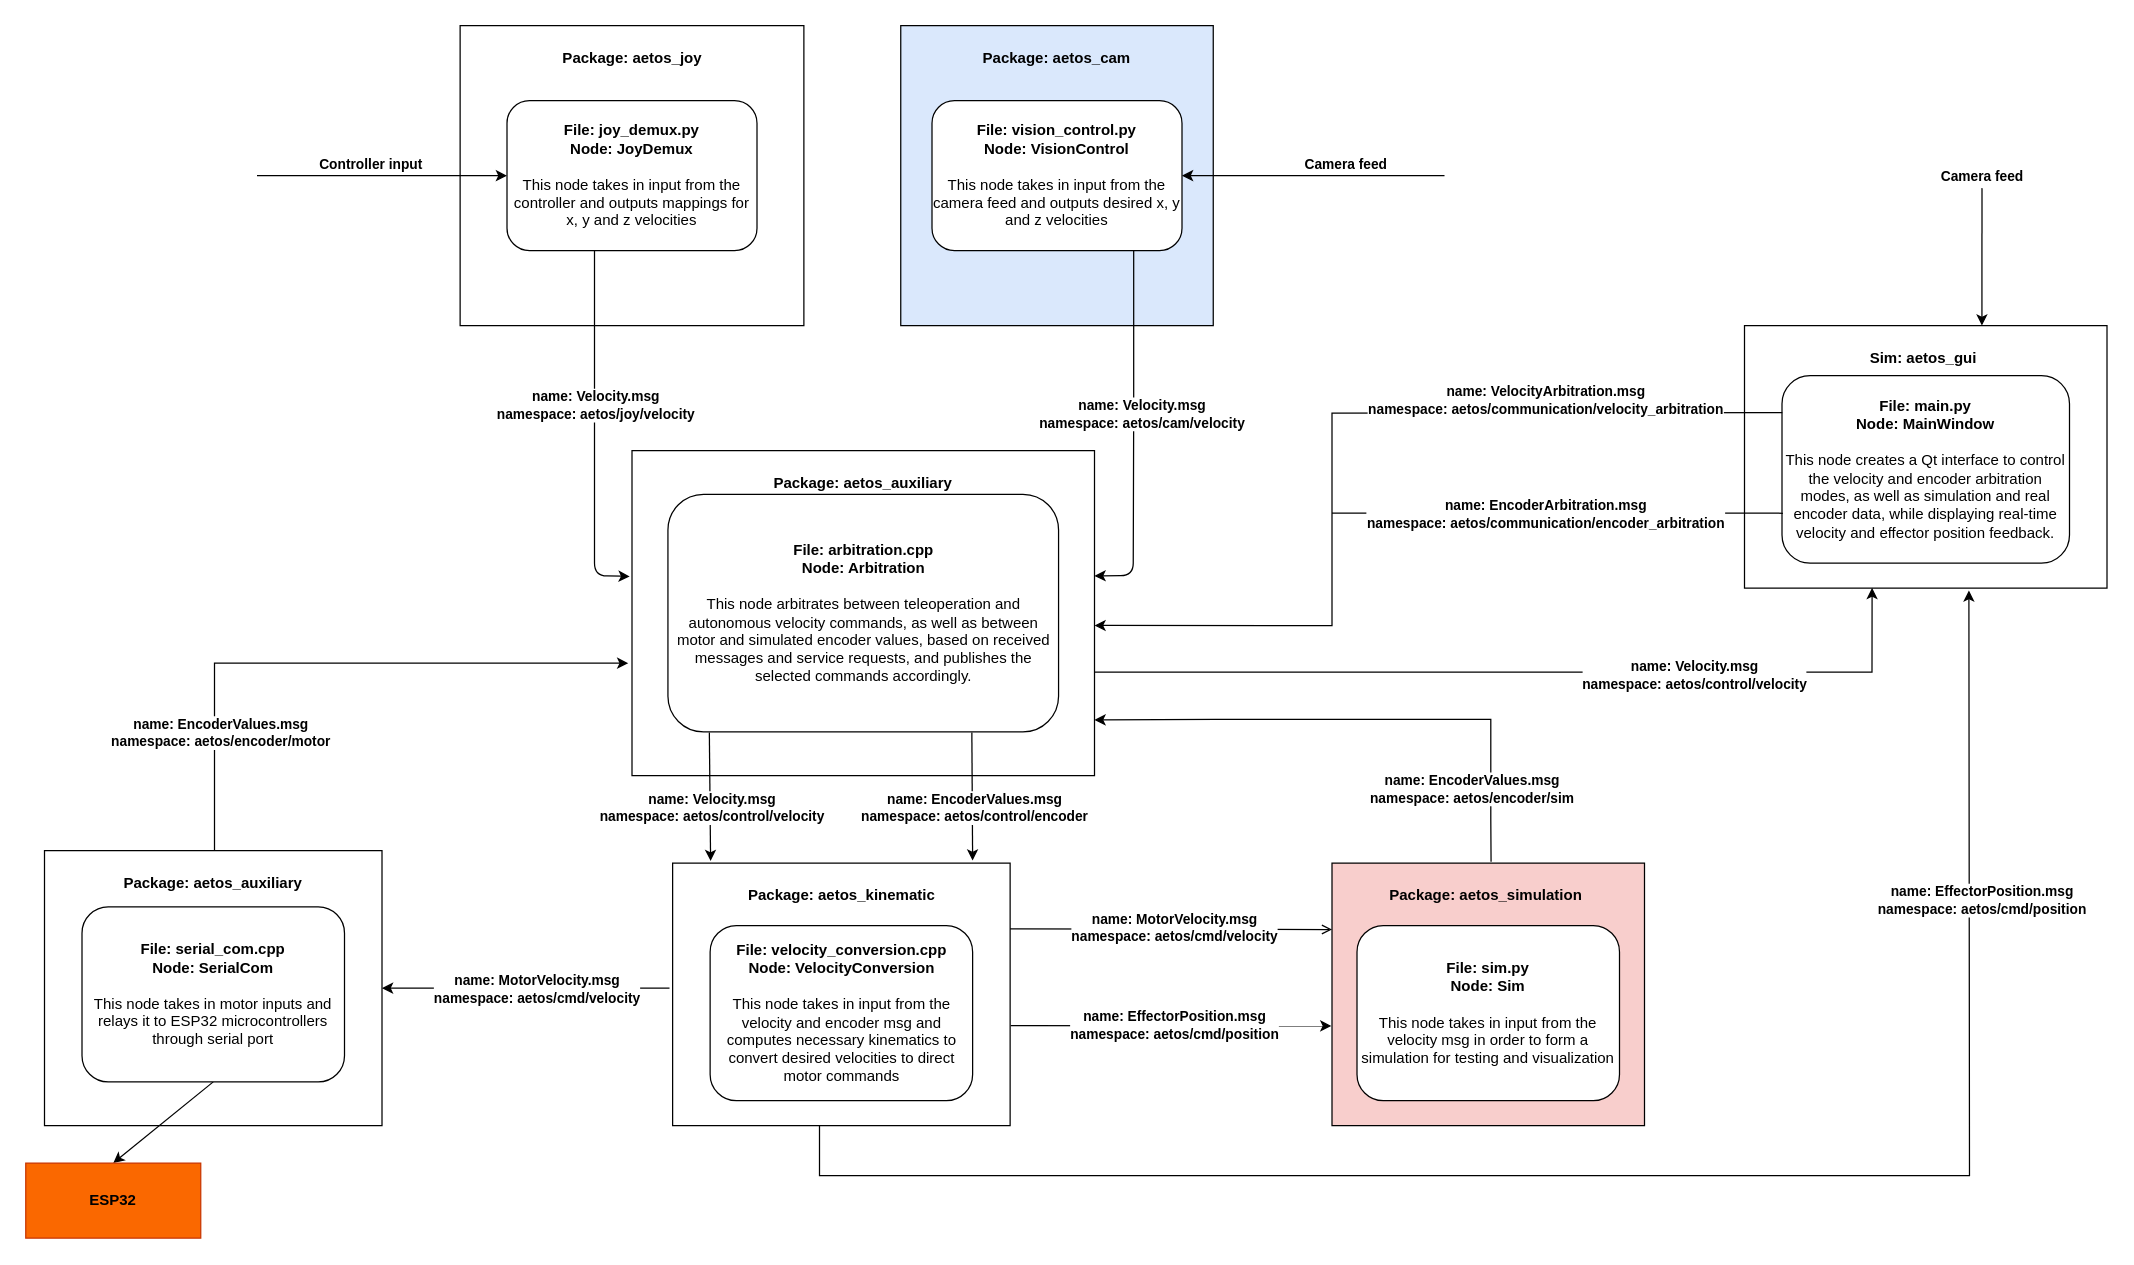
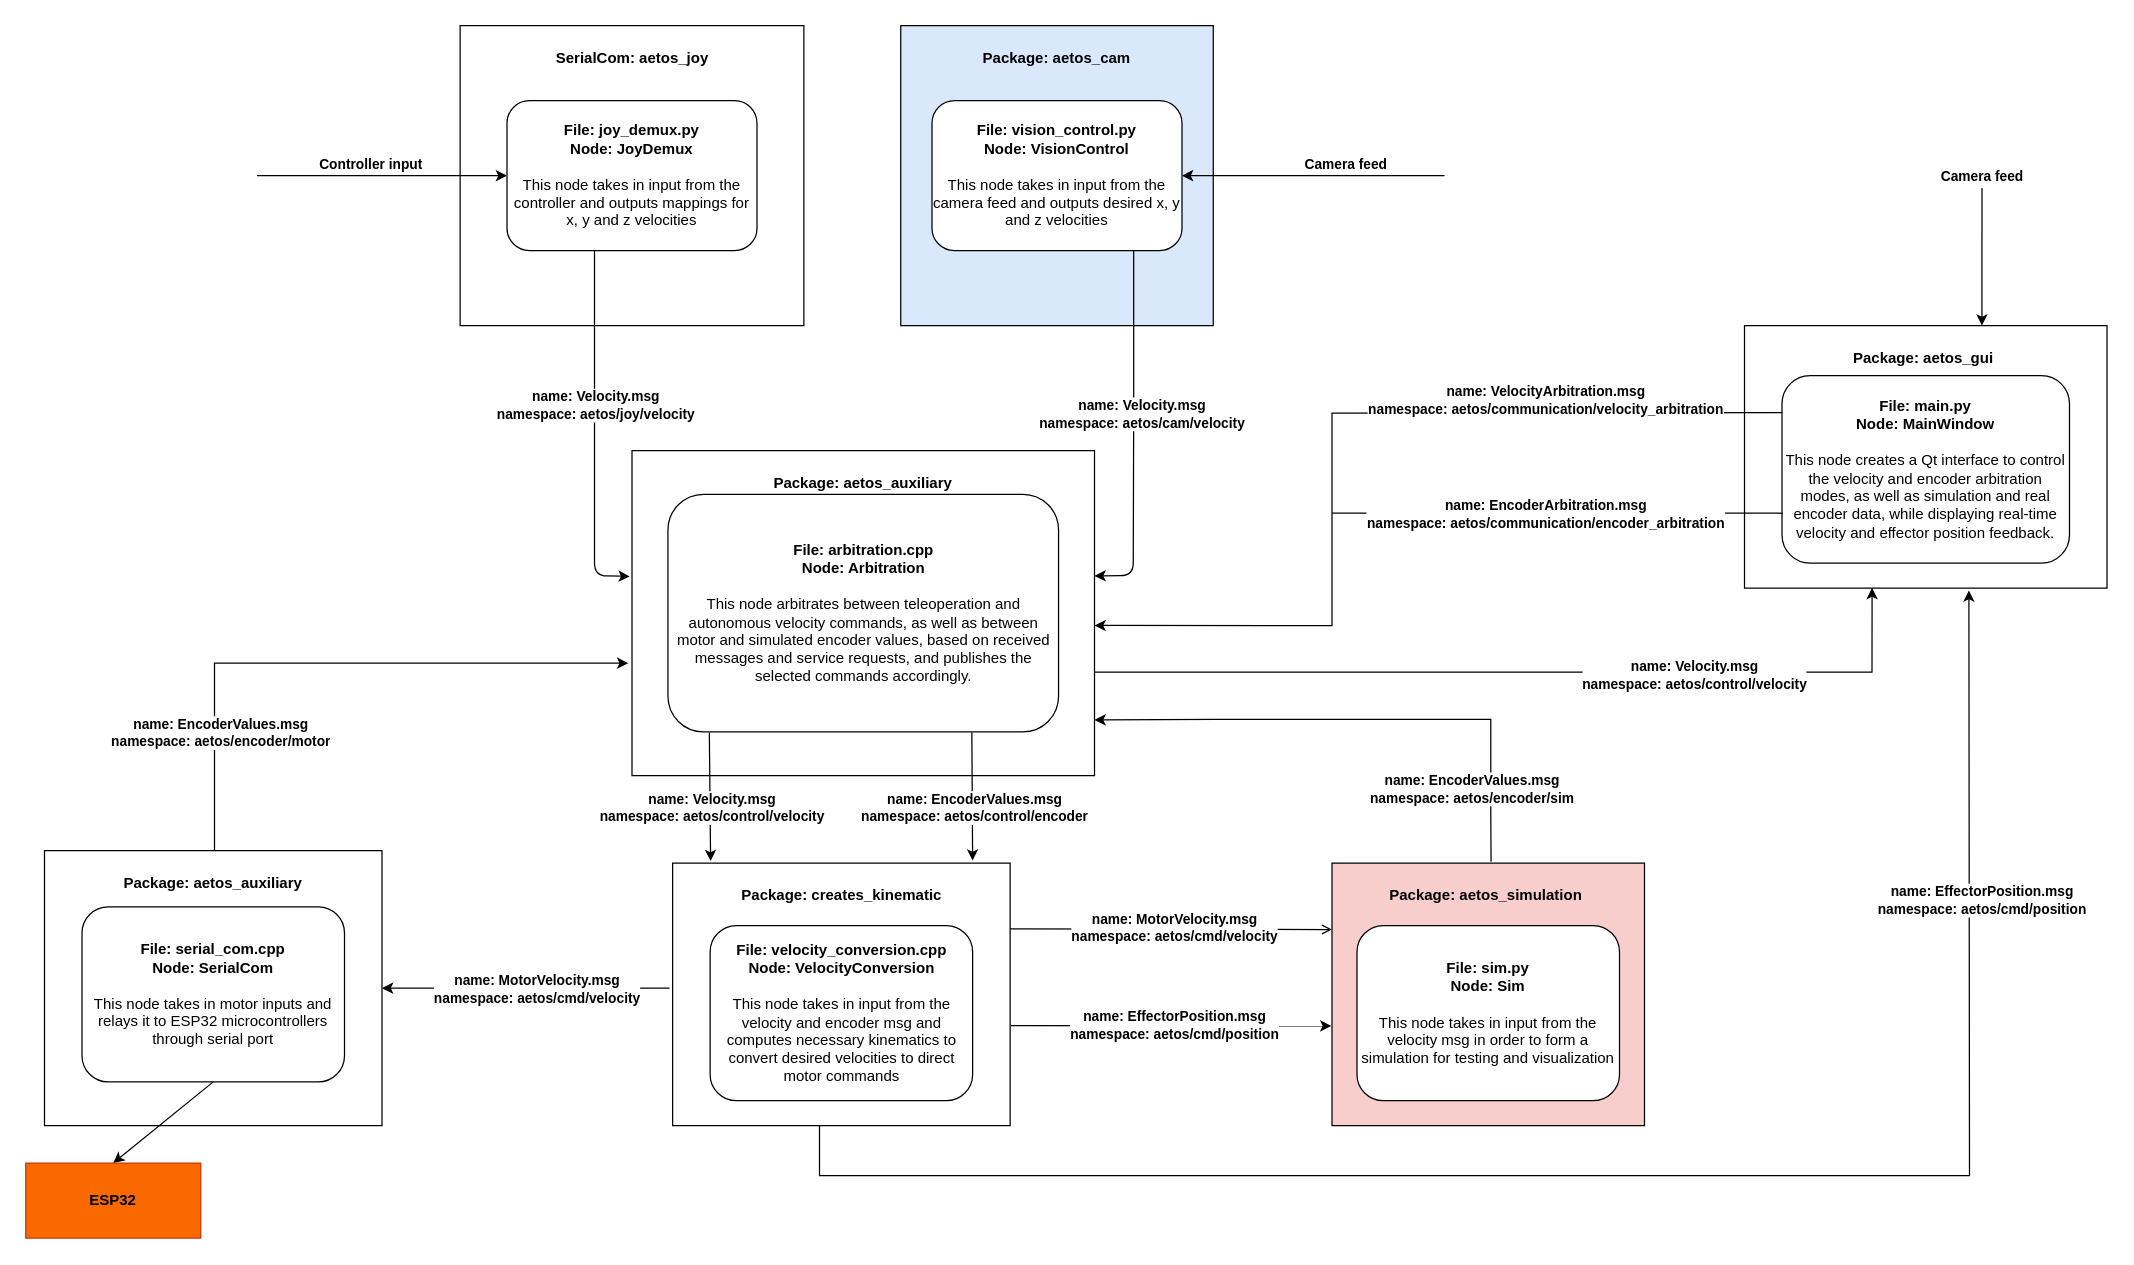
(633, 43) -> (633, 43)
(1926, 343) -> (1926, 343)
(842, 881) -> (842, 881)
